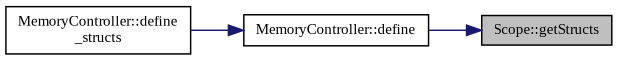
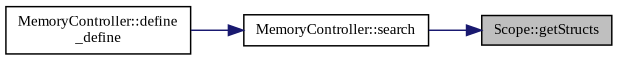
(98, 30) -> (98, 30)
(336, 30) -> (336, 30)
